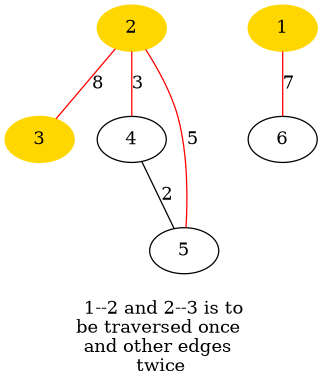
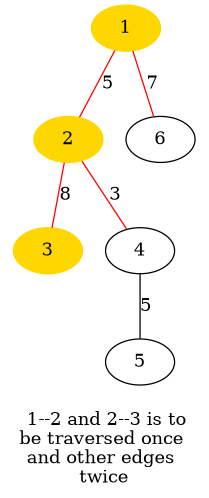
(182, 135) -> (97, 84)
(168, 195) -> (146, 306)
